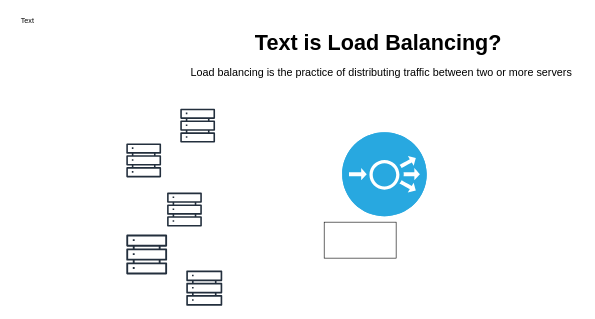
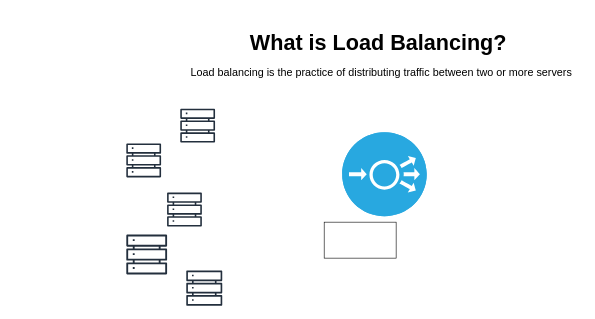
(27, 21) -> none
(379, 42) -> (379, 42)
